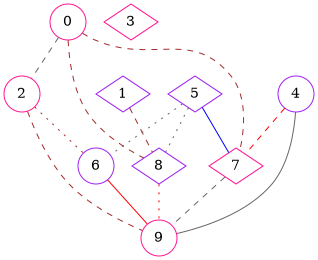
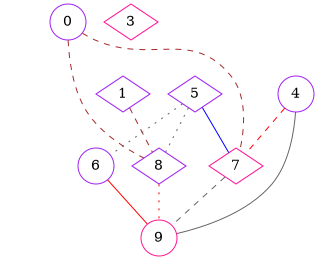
(68, 22) -> (68, 22)
(22, 94) -> none
